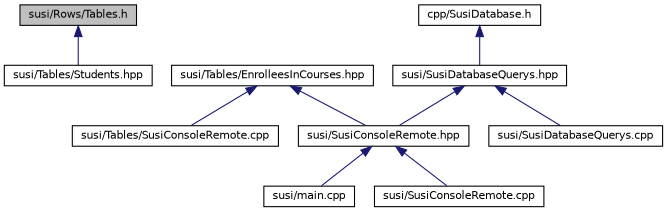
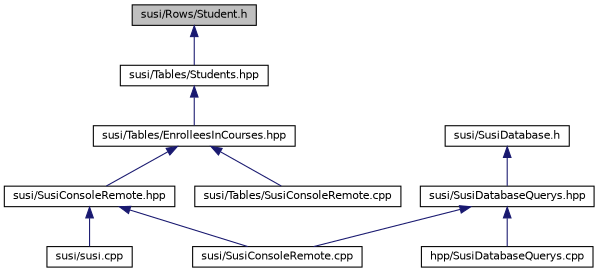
(78, 15) -> (194, 15)
(480, 15) -> (507, 136)
(427, 109) -> (387, 228)
none -> (194, 111)
(576, 136) -> (507, 257)
(309, 196) -> (90, 257)
